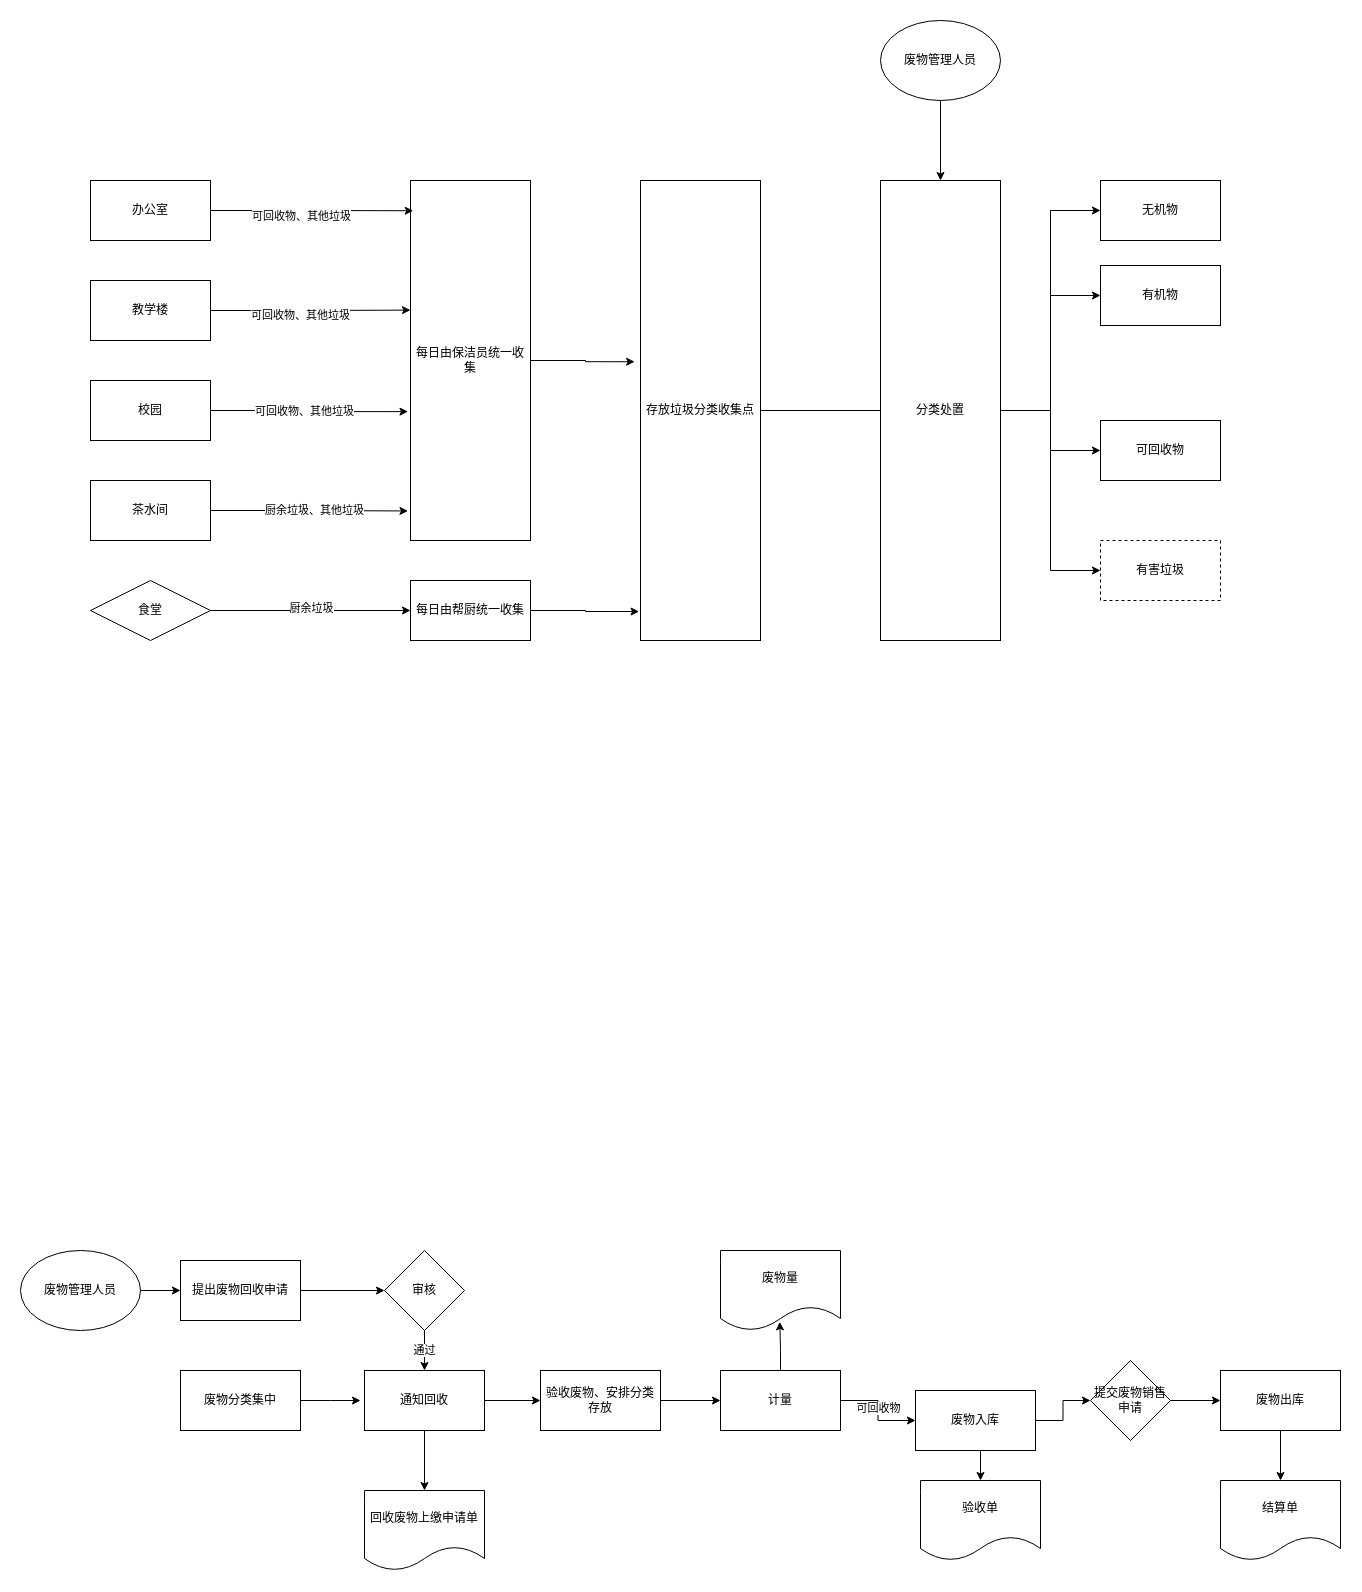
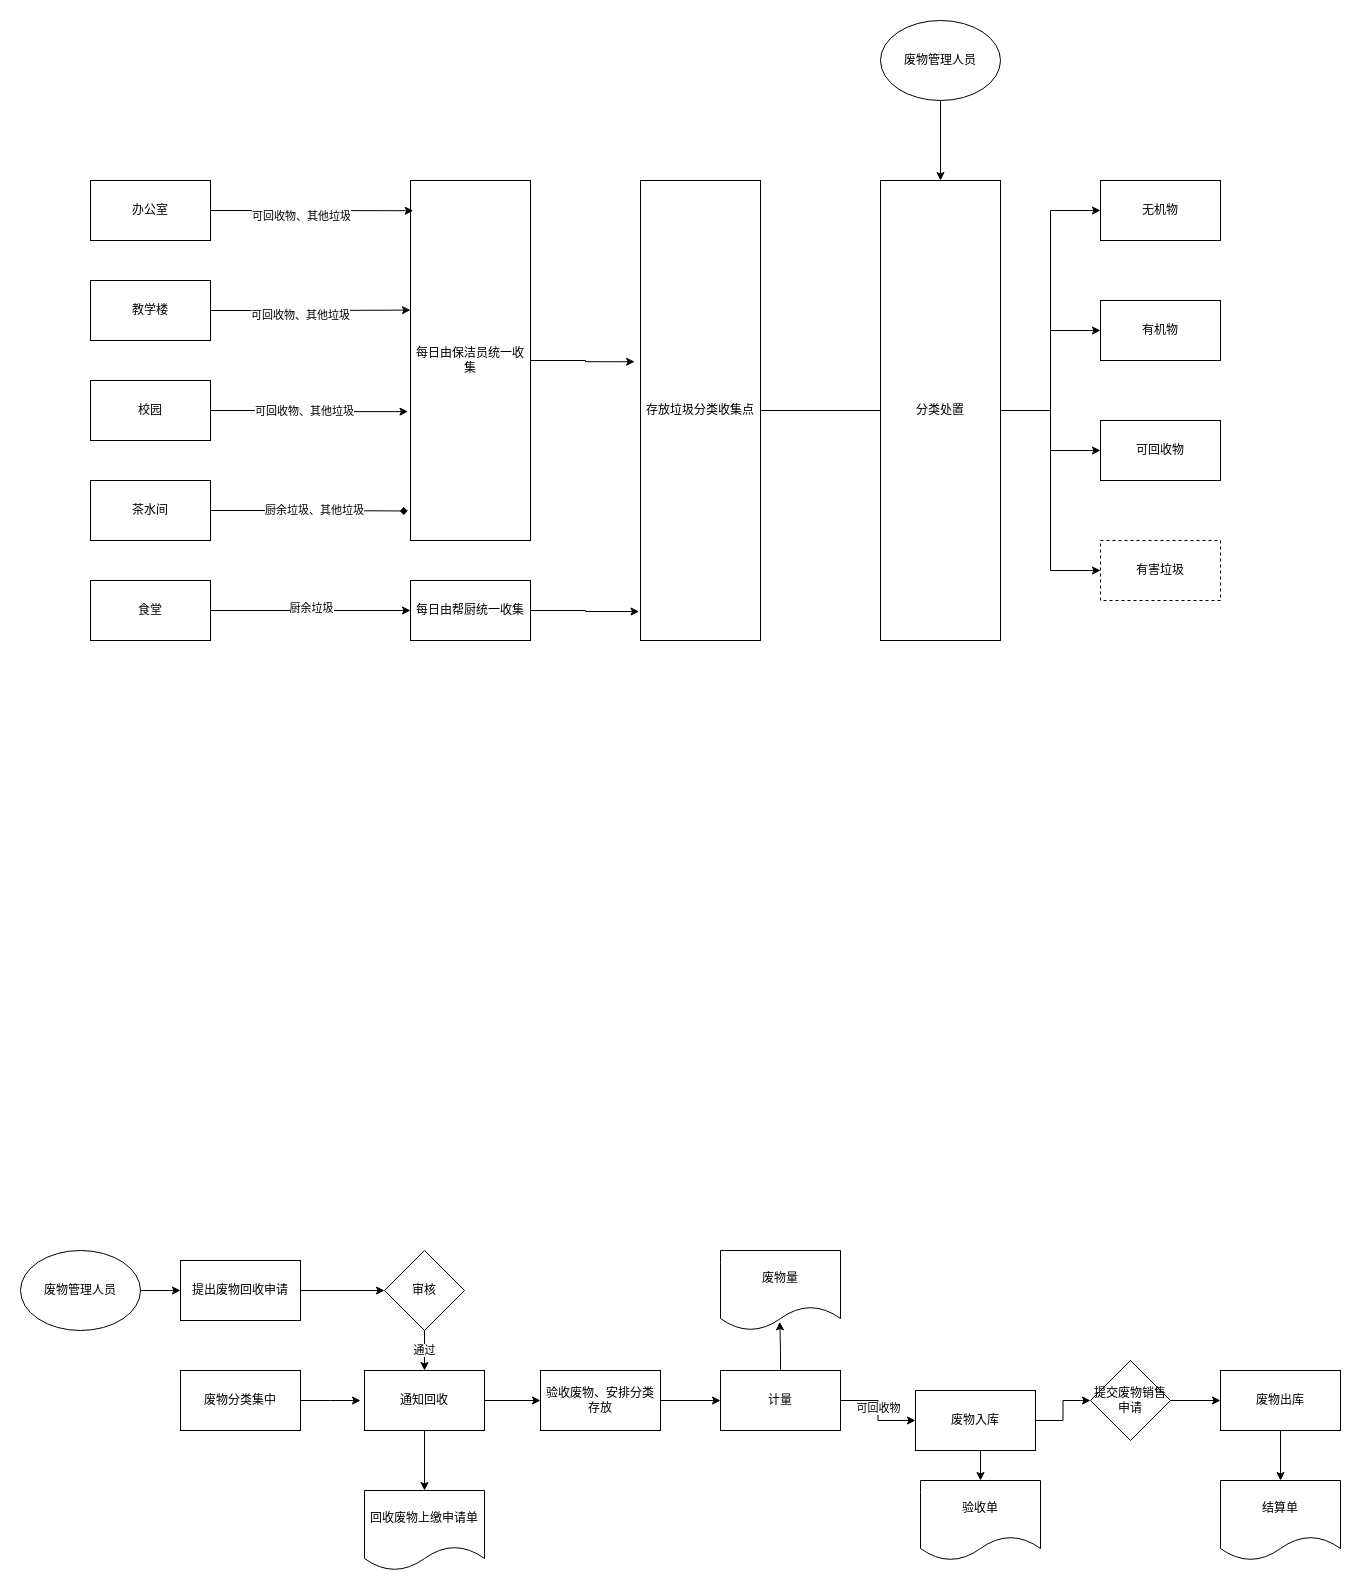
(1161, 296) -> (1161, 331)
(400, 511) -> (399, 511)
(151, 611) -> (151, 611)
